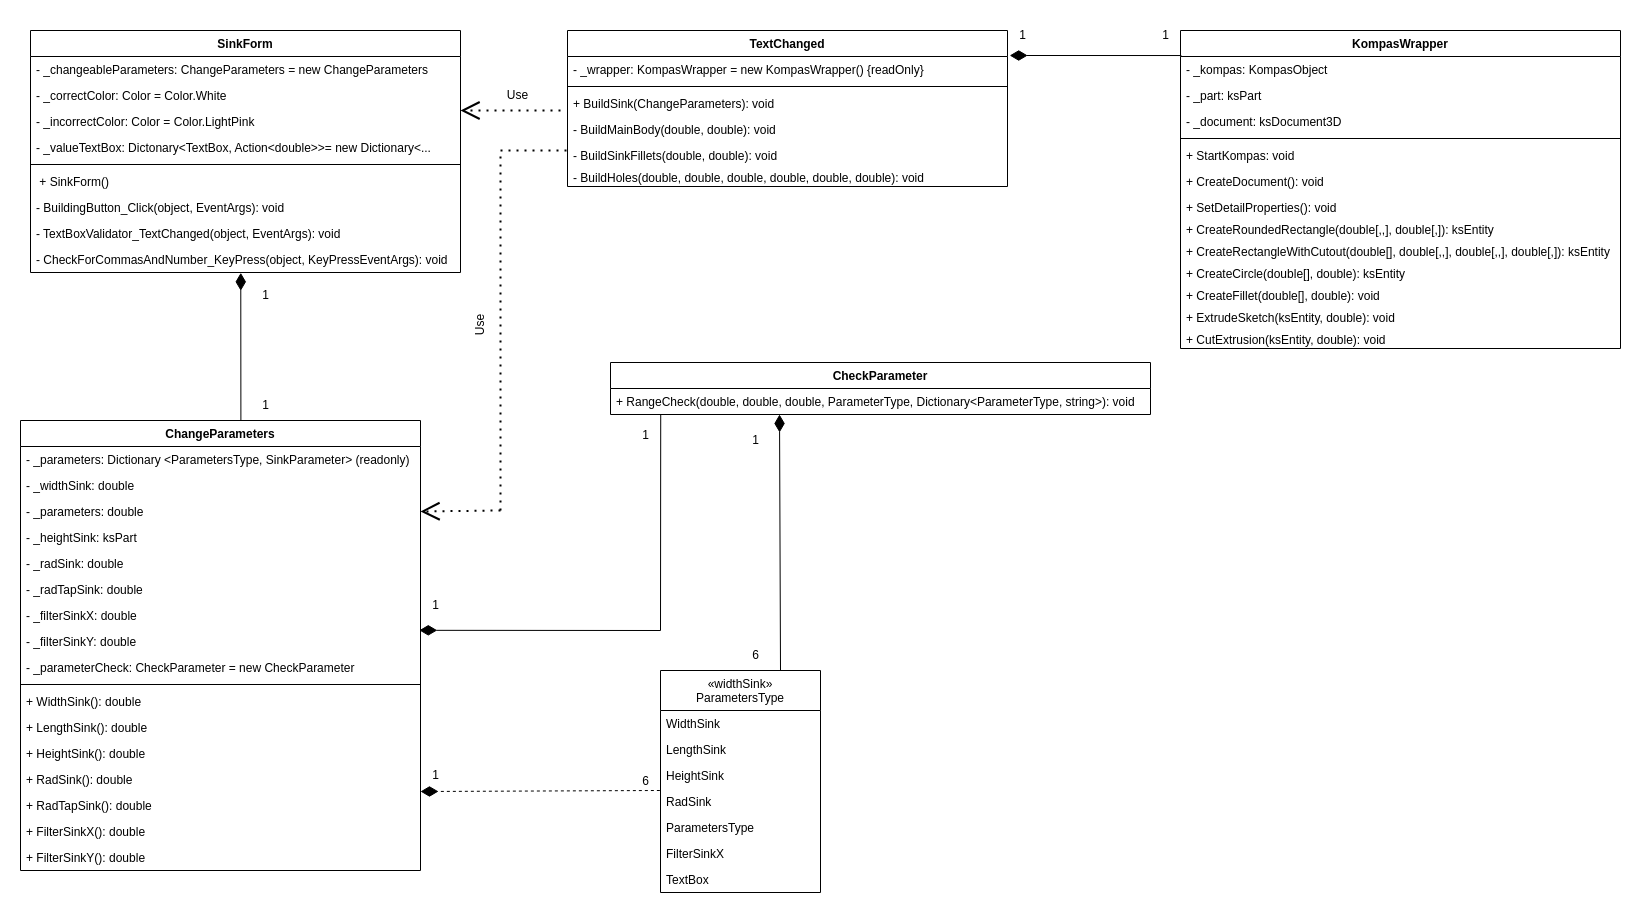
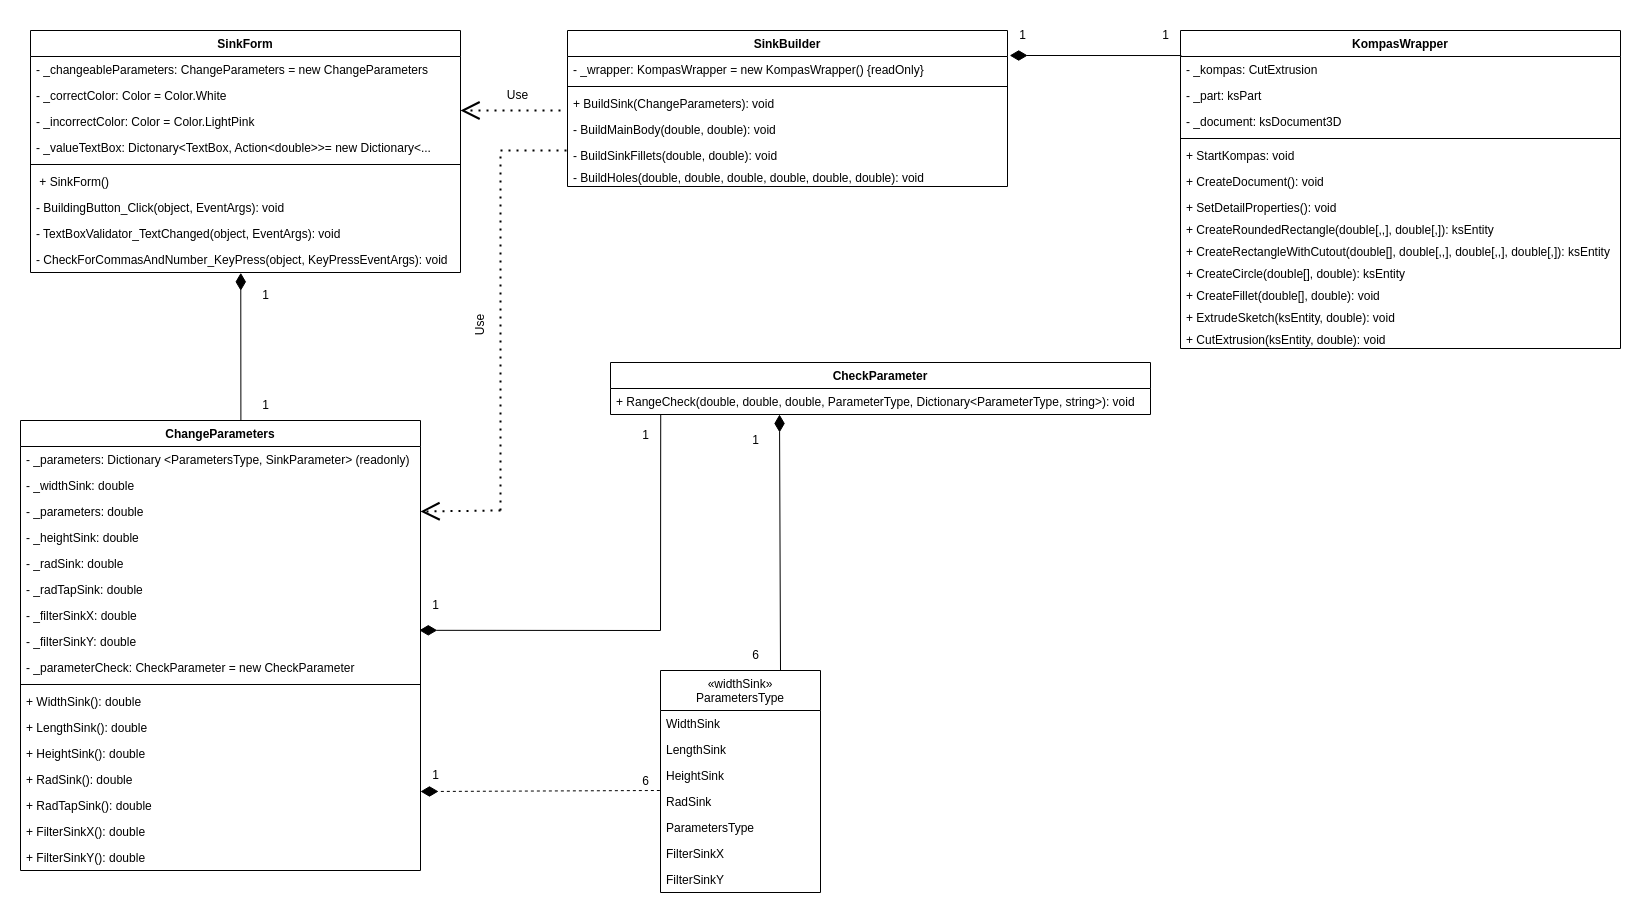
(787, 44) -> (787, 44)
(1259, 70) -> (1257, 70)
(89, 538) -> (87, 538)
(690, 880) -> (698, 880)
